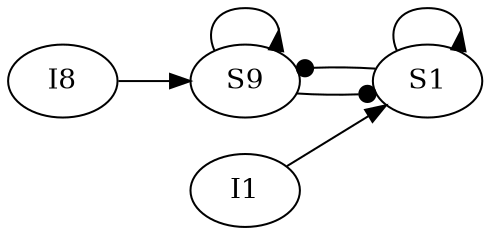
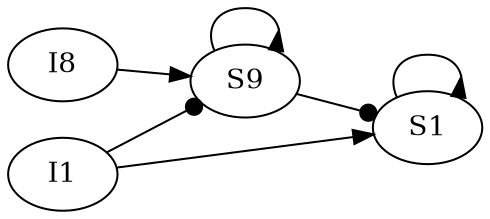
(345, 67) -> (147, 131)
